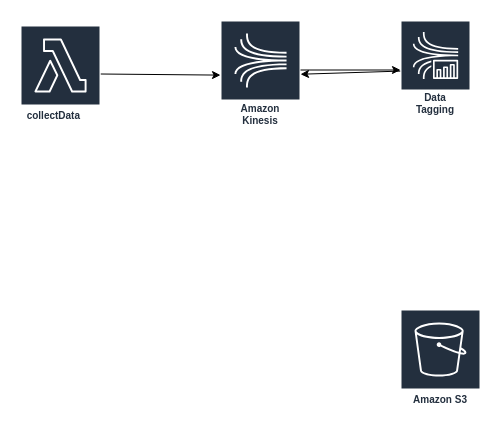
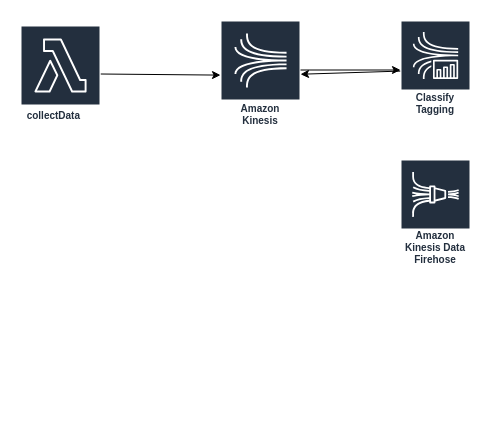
(436, 104) -> (436, 104)
none -> (436, 215)
(441, 360) -> none
